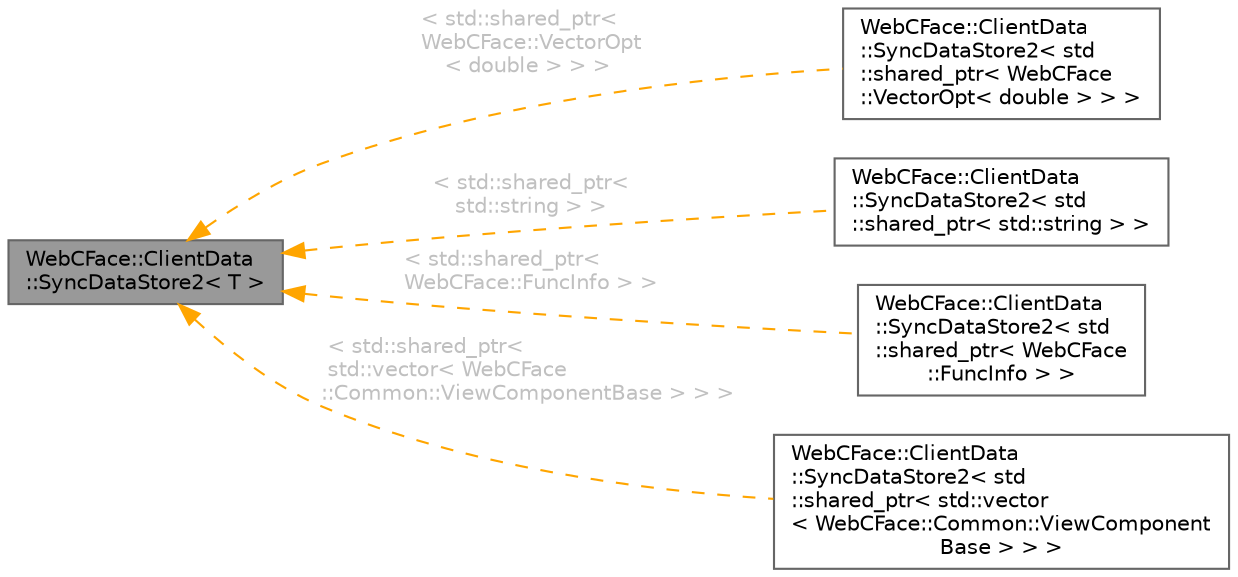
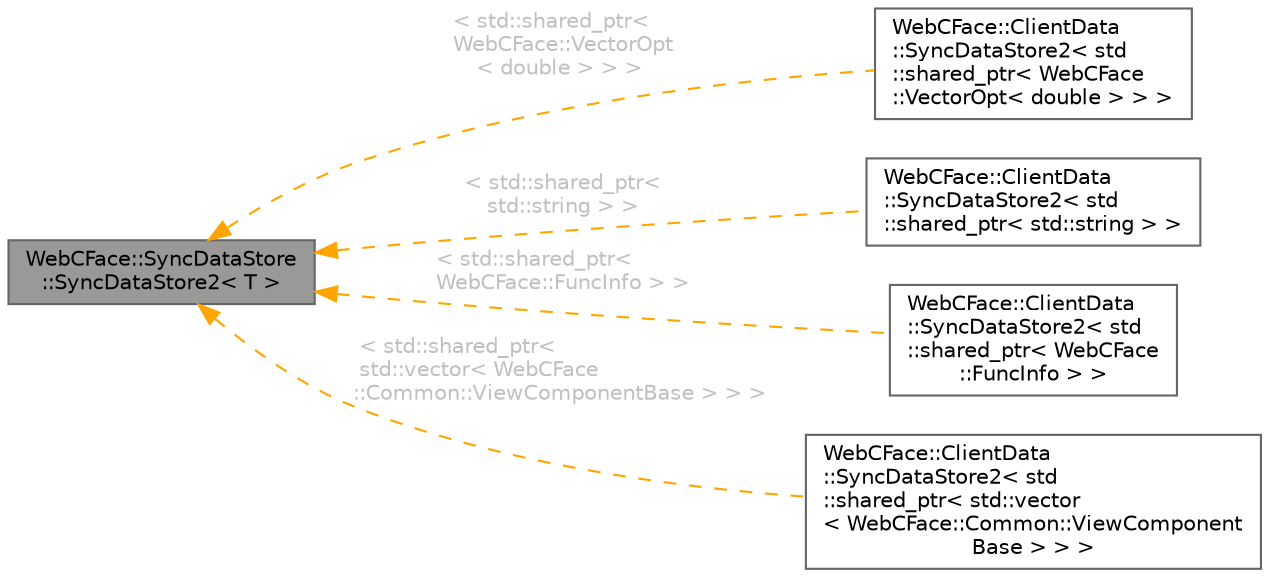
(146, 272) -> (162, 272)
